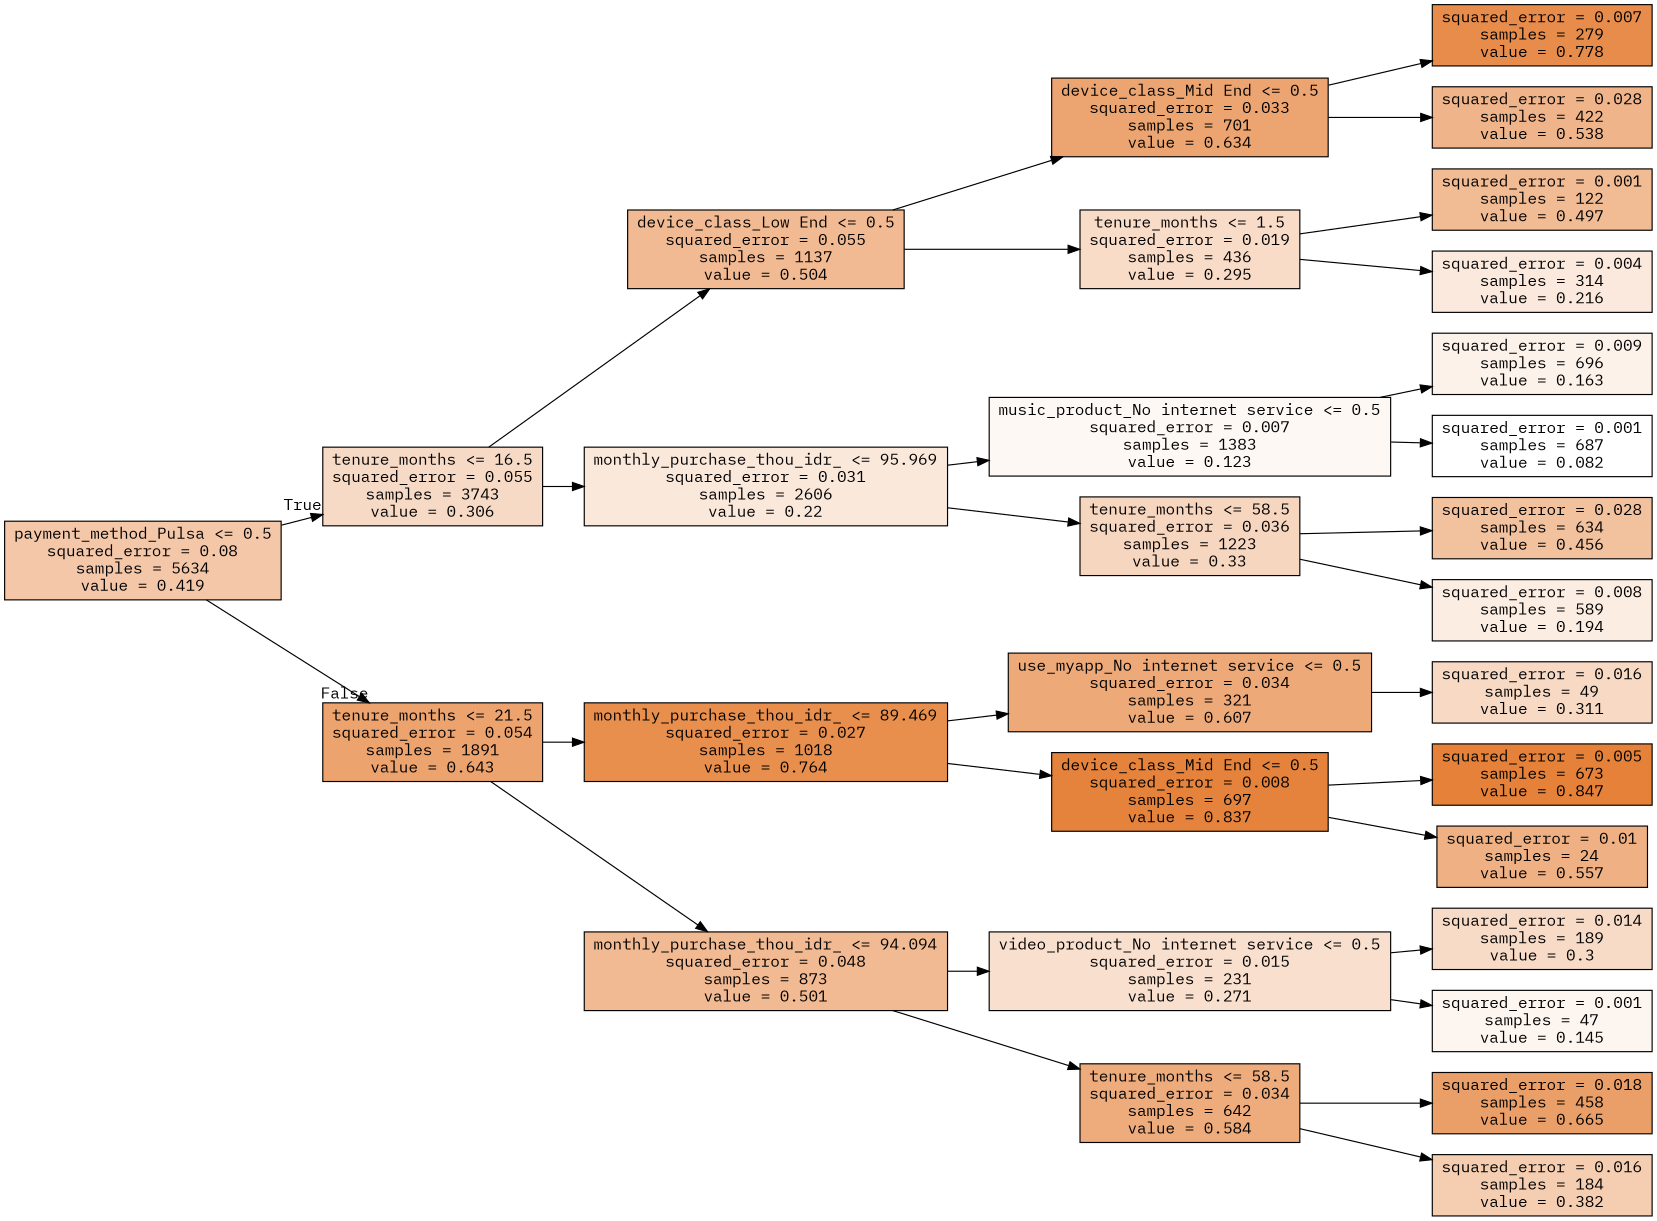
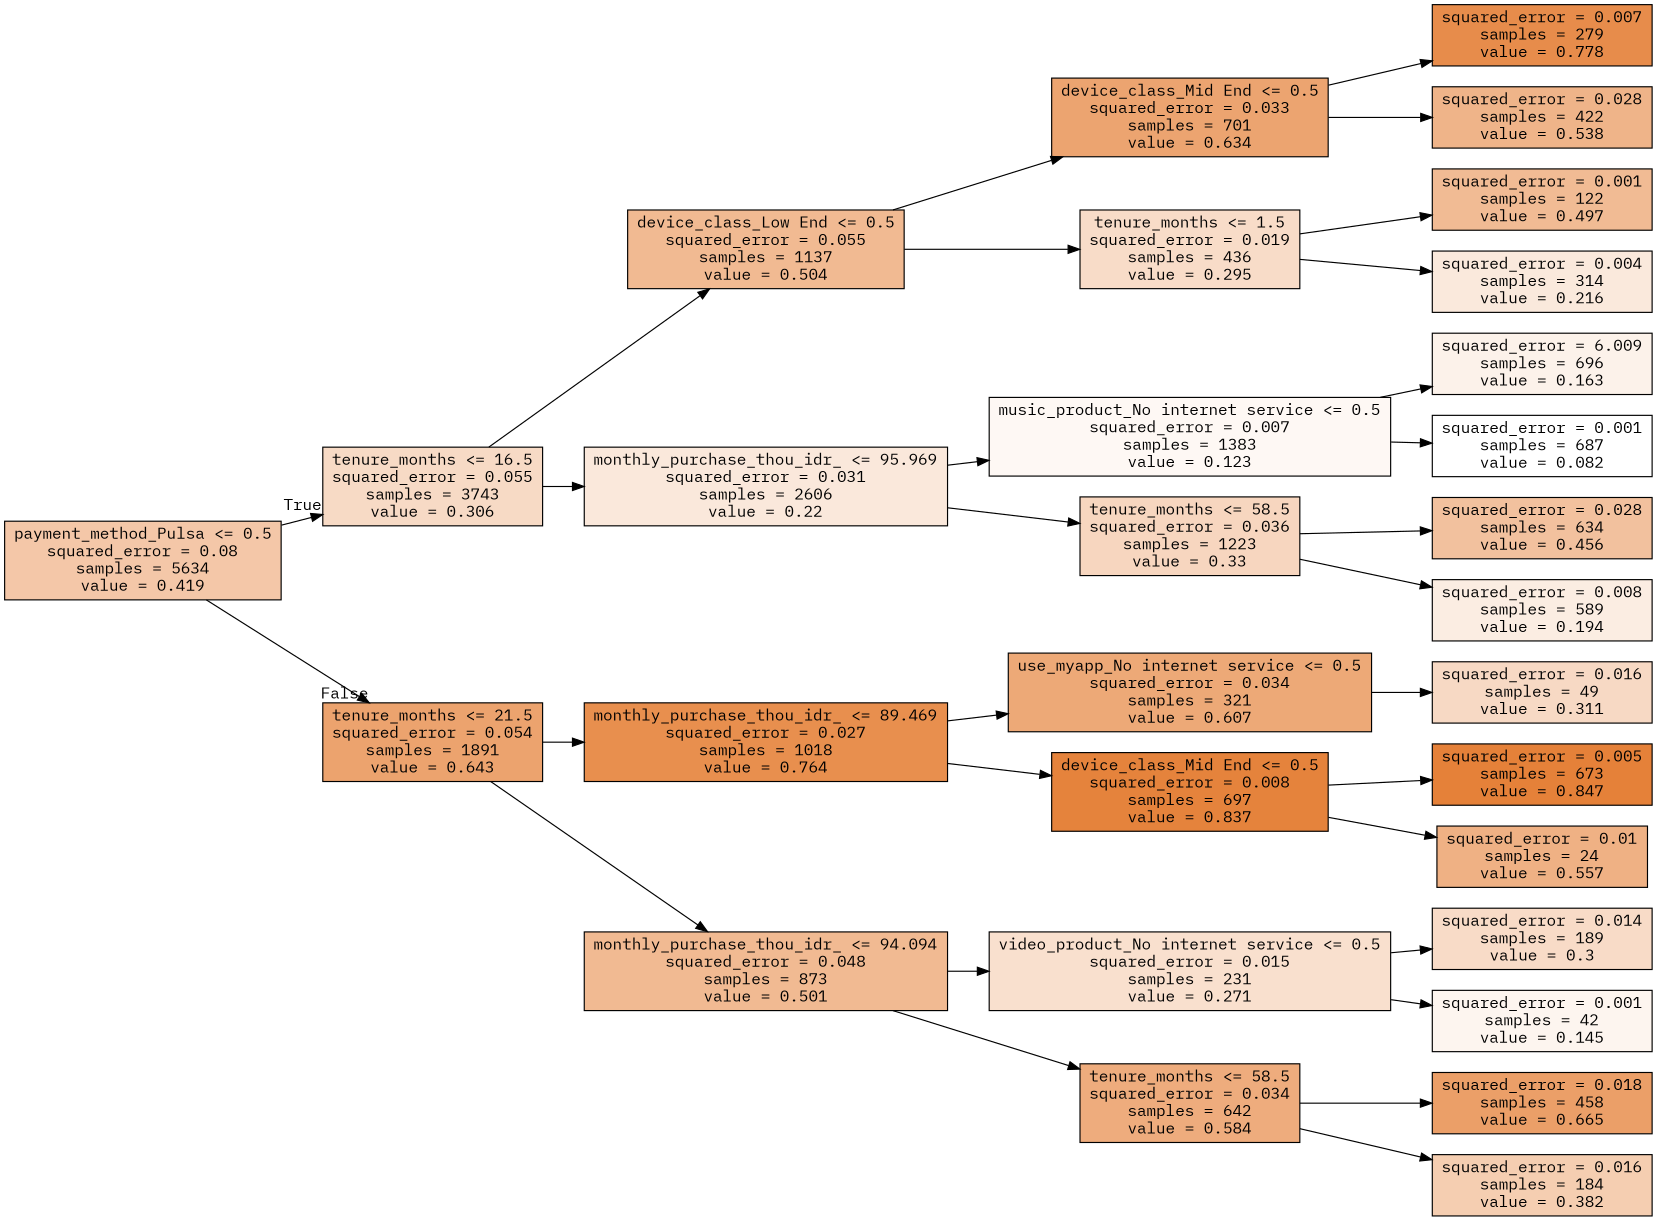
(1542, 364) -> (1542, 364)
(1542, 1021) -> (1542, 1021)
